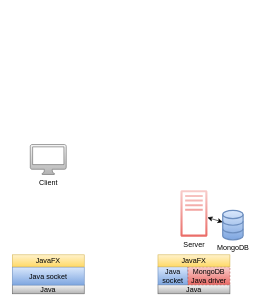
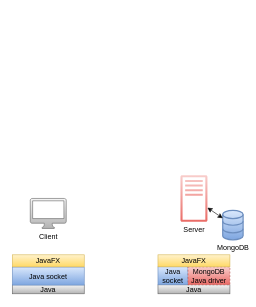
(48, 159) -> (48, 213)
(194, 213) -> (194, 198)
